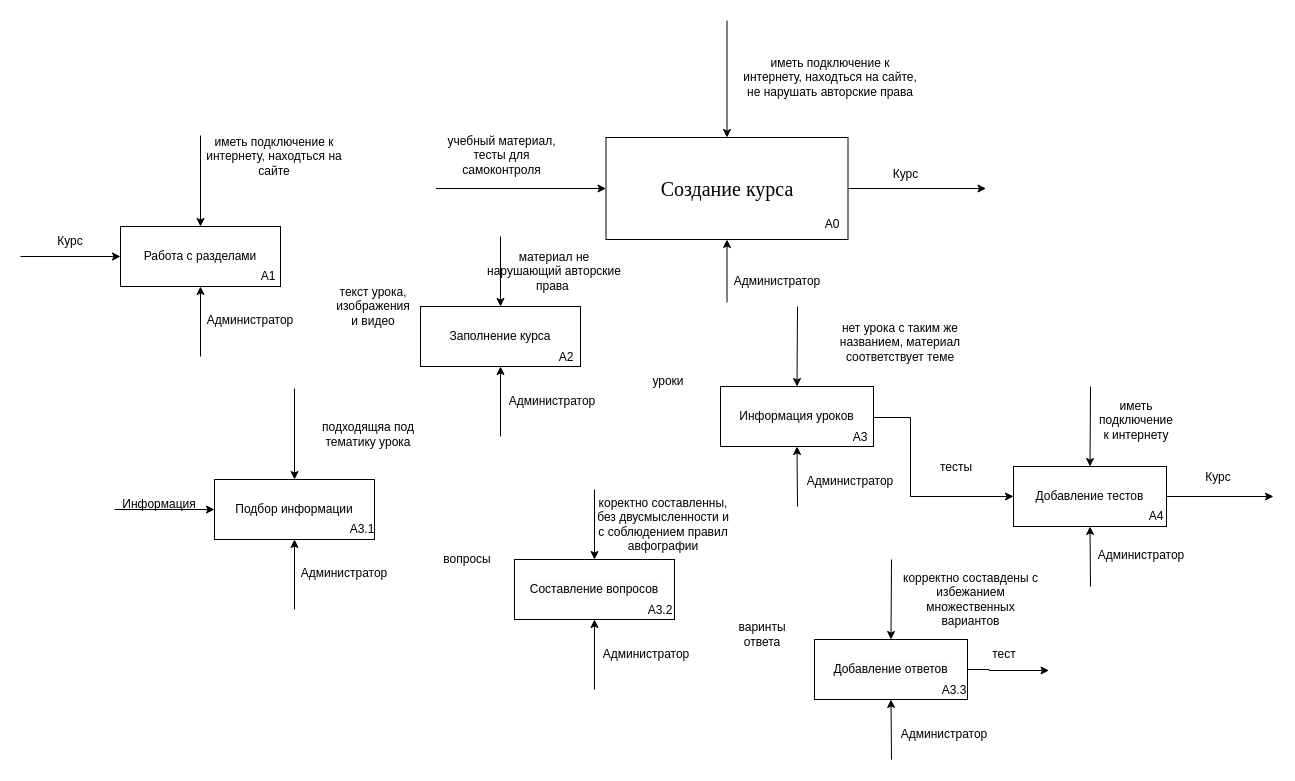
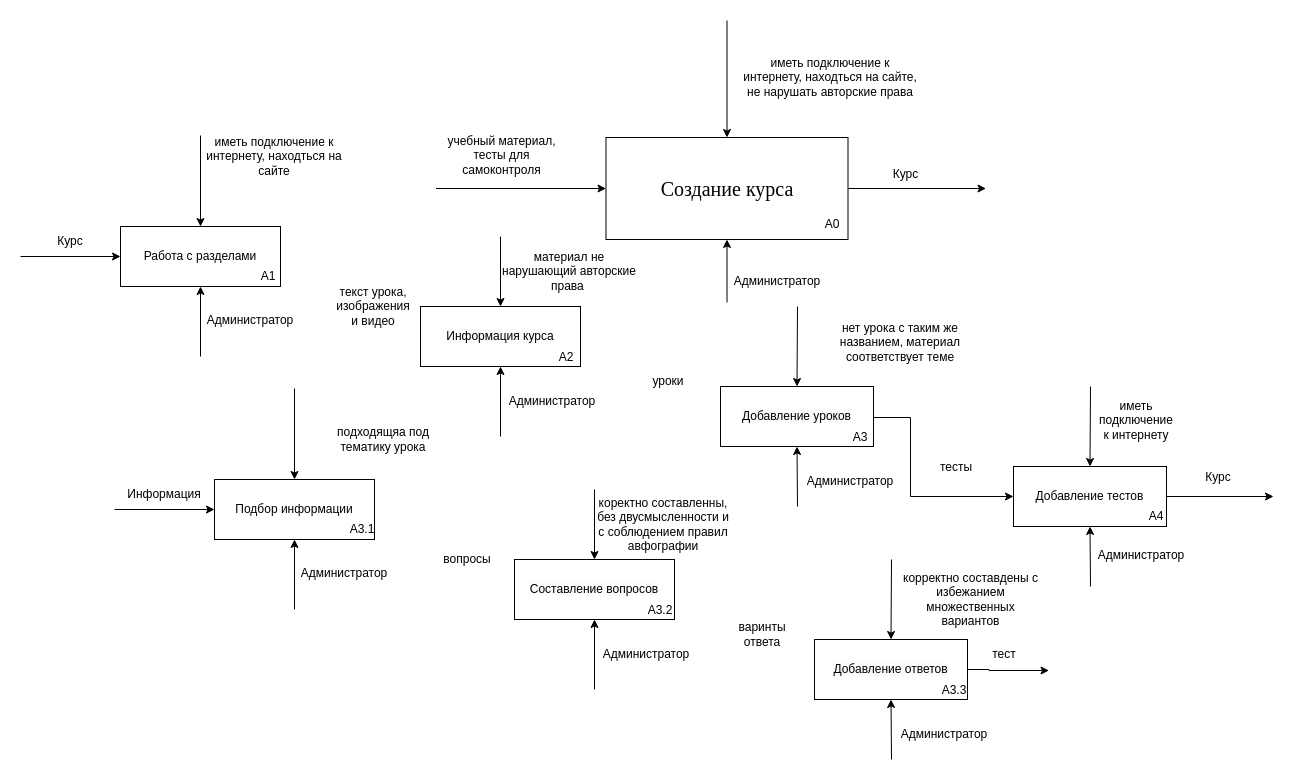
(555, 272) -> (570, 272)
(501, 337) -> (501, 337)
(797, 417) -> (797, 417)
(369, 435) -> (384, 440)
(160, 505) -> (165, 495)
